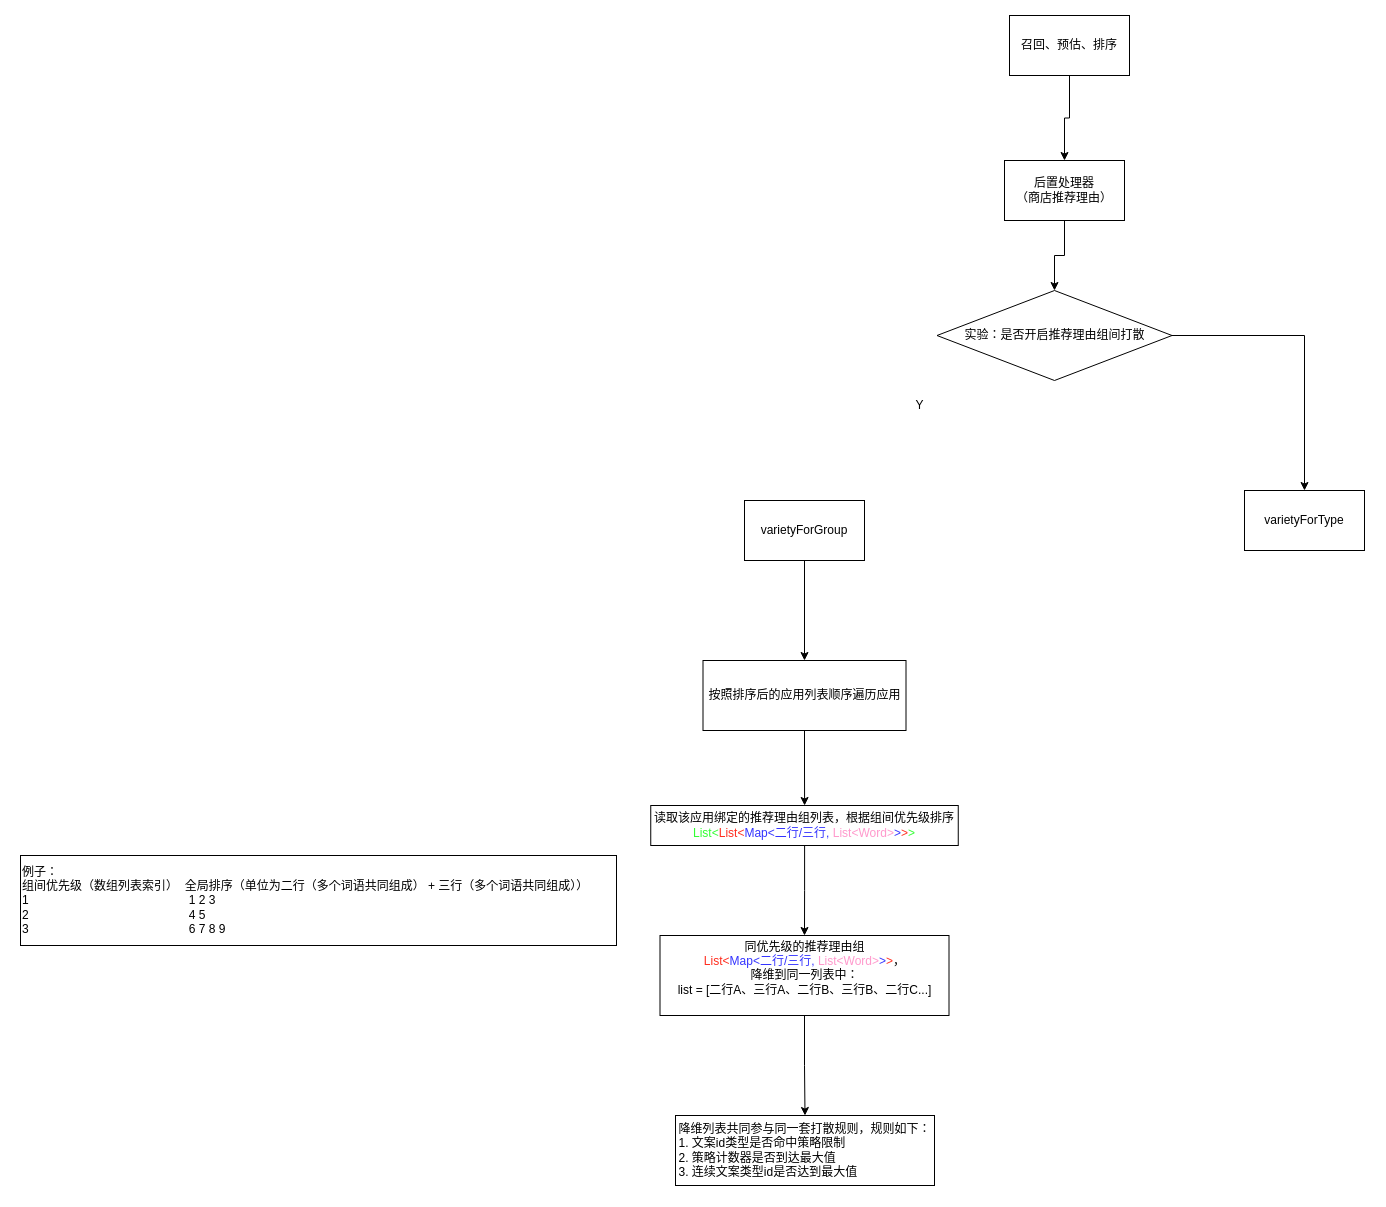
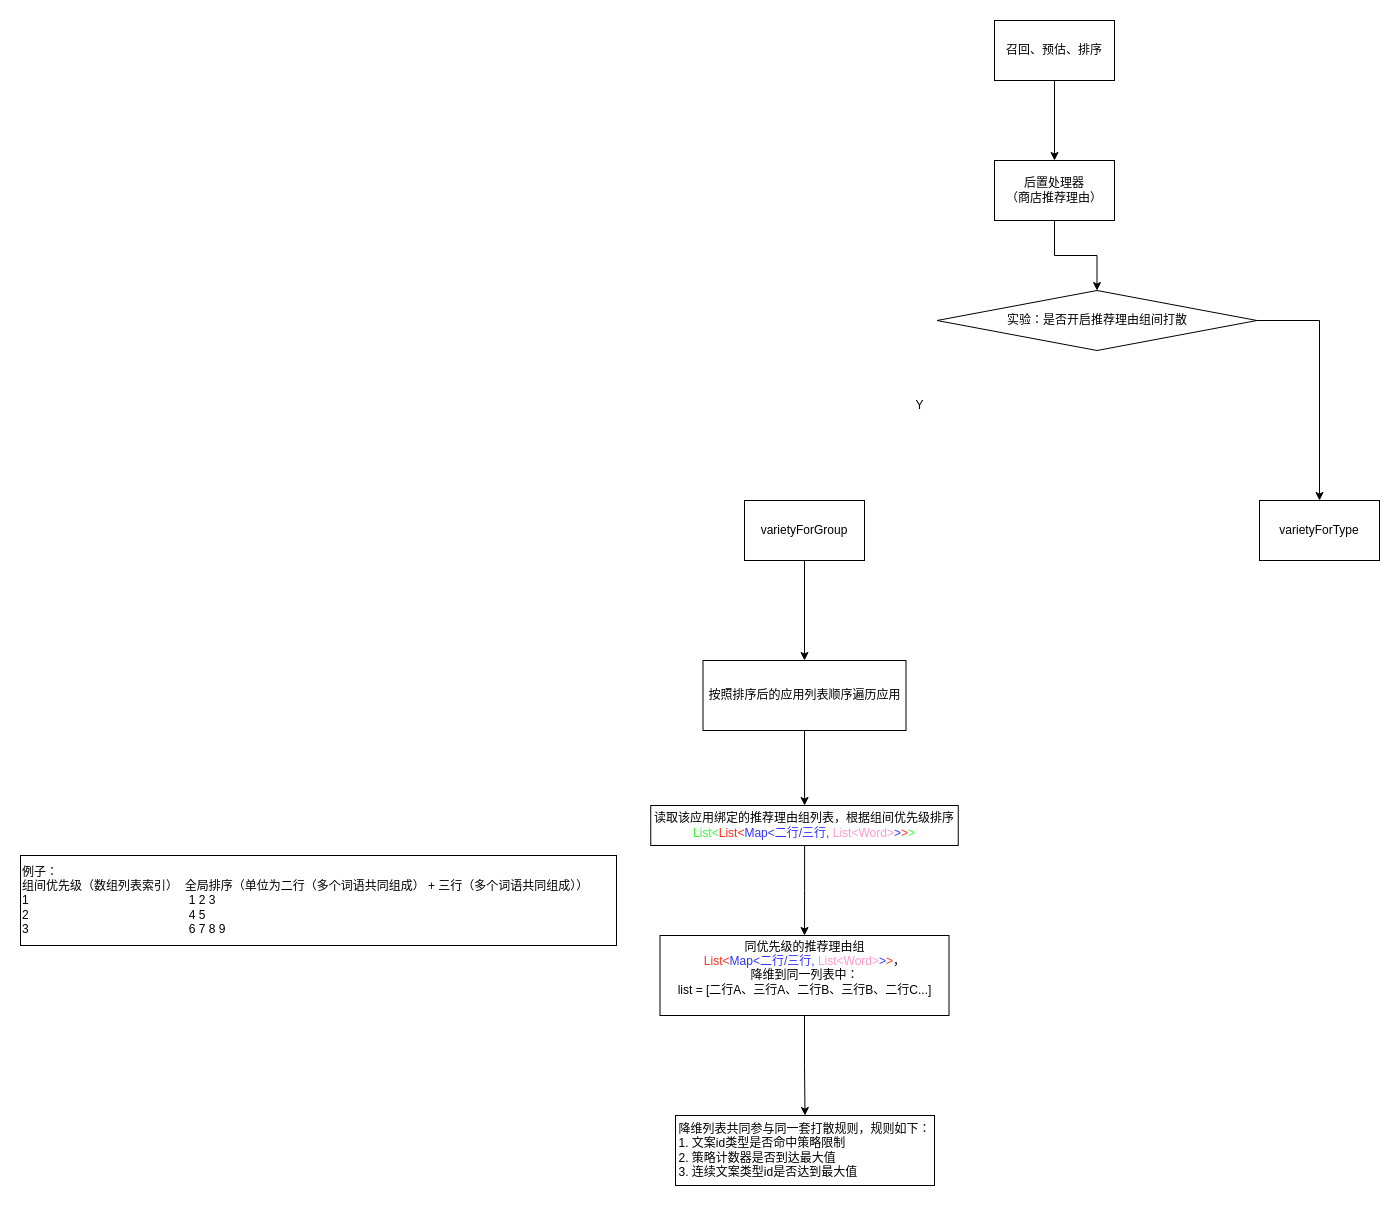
(1070, 46) -> (1055, 51)
(1065, 191) -> (1055, 191)
(1055, 336) -> (1097, 321)
(1305, 521) -> (1320, 531)
